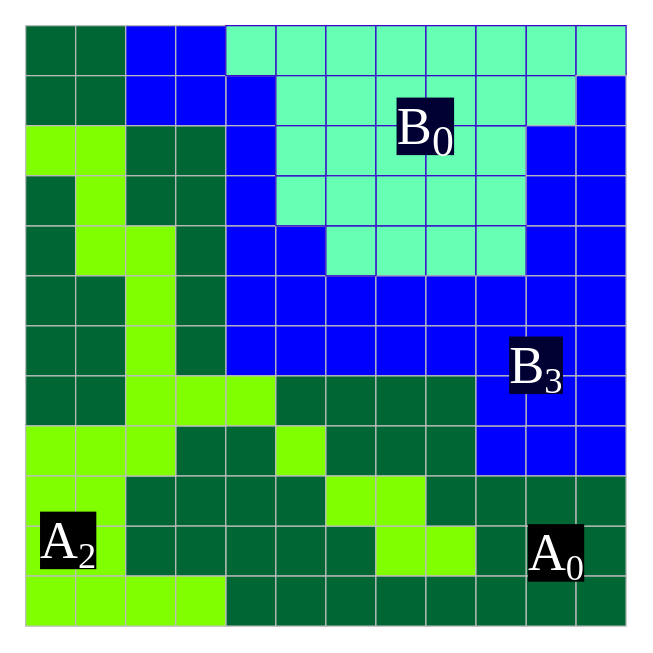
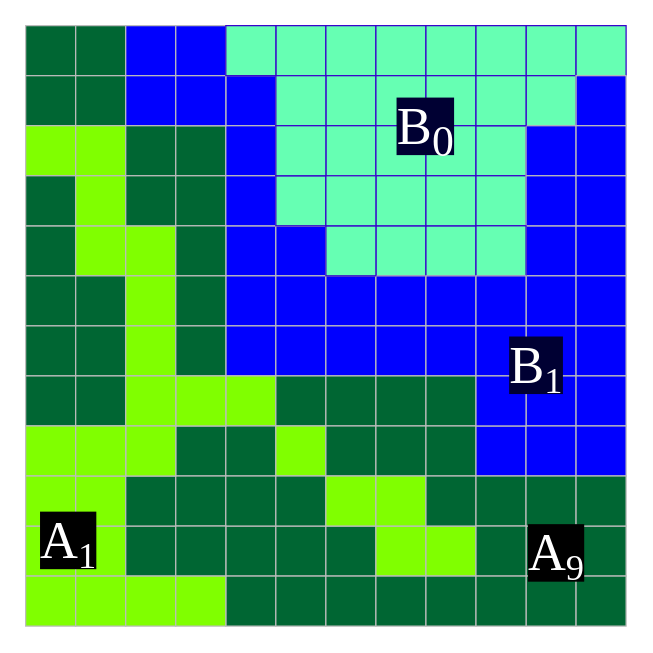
(539, 366) -> (539, 366)
(70, 541) -> (70, 541)
(558, 553) -> (558, 553)
